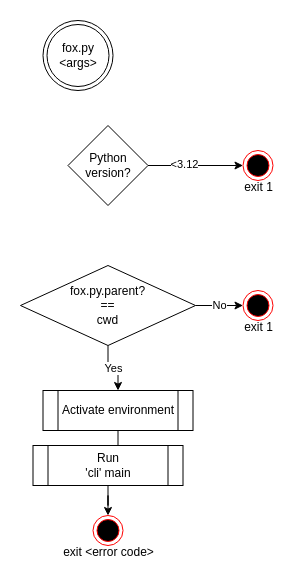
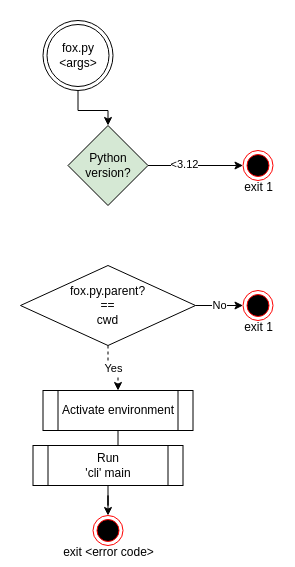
none -> (87, 111)
(108, 166) -> (108, 166)
(108, 355) -> (108, 355)
